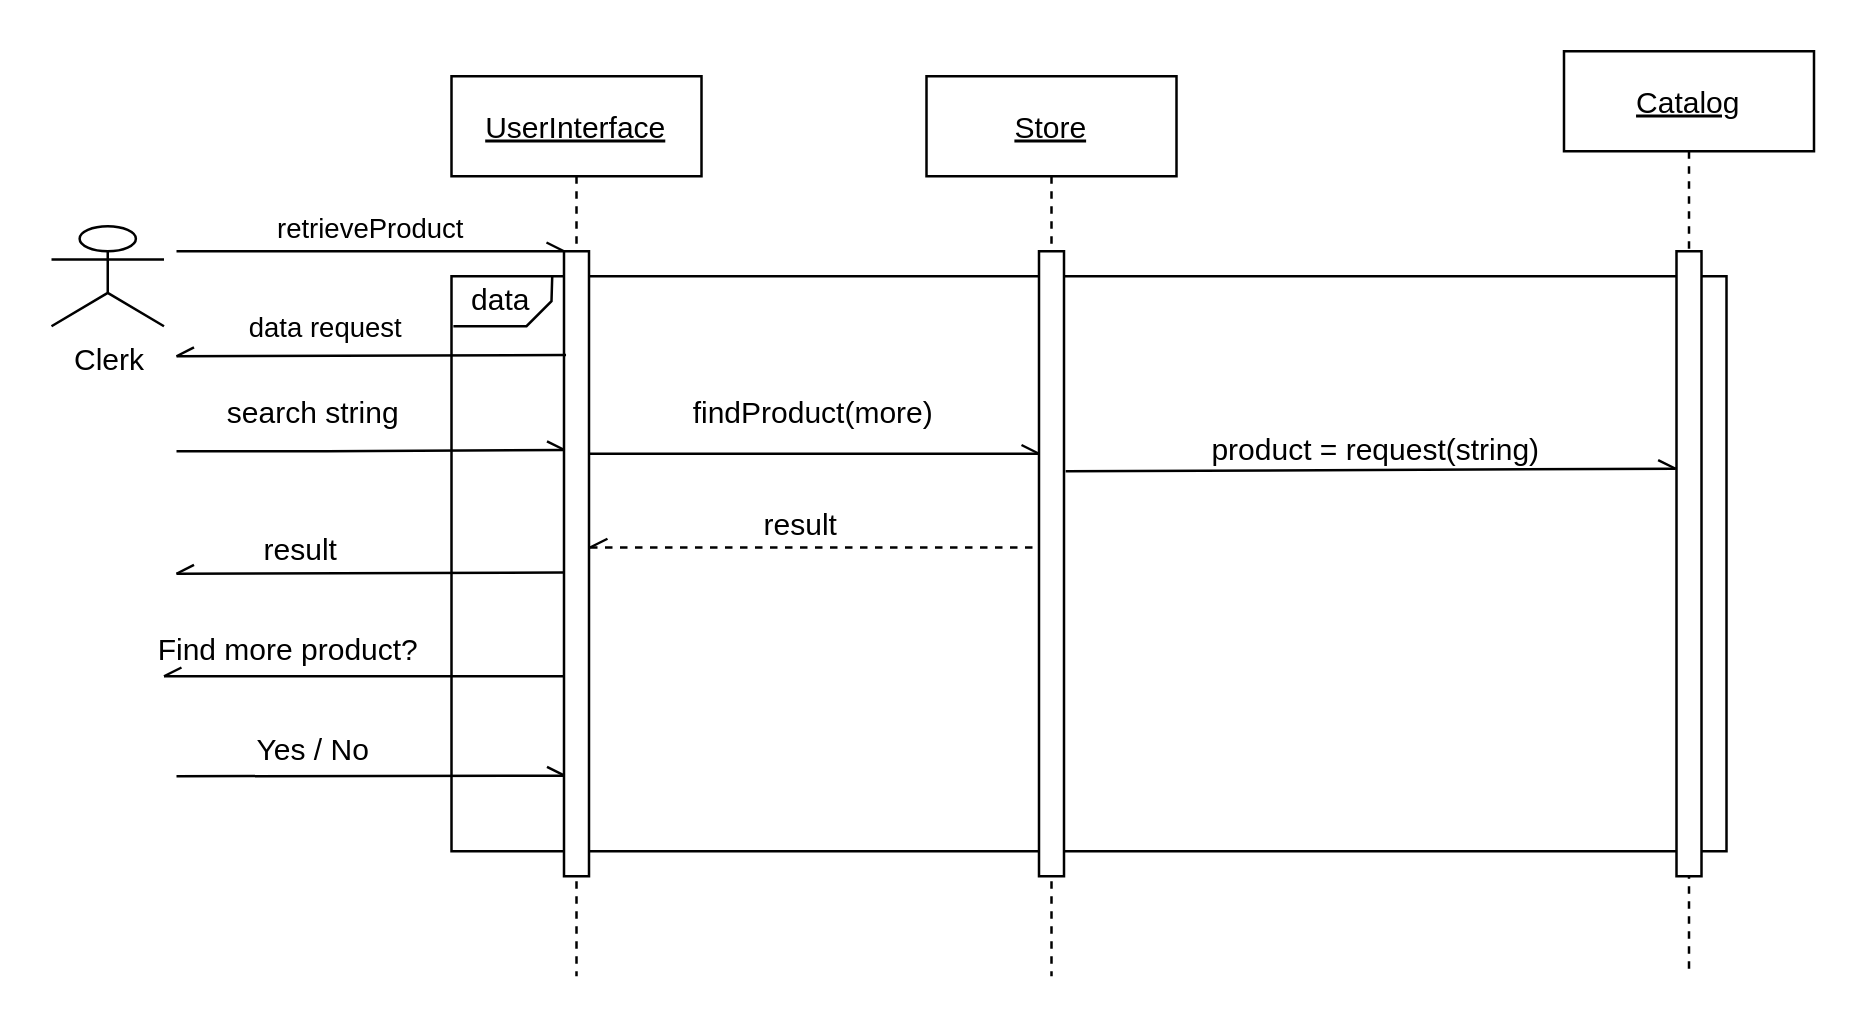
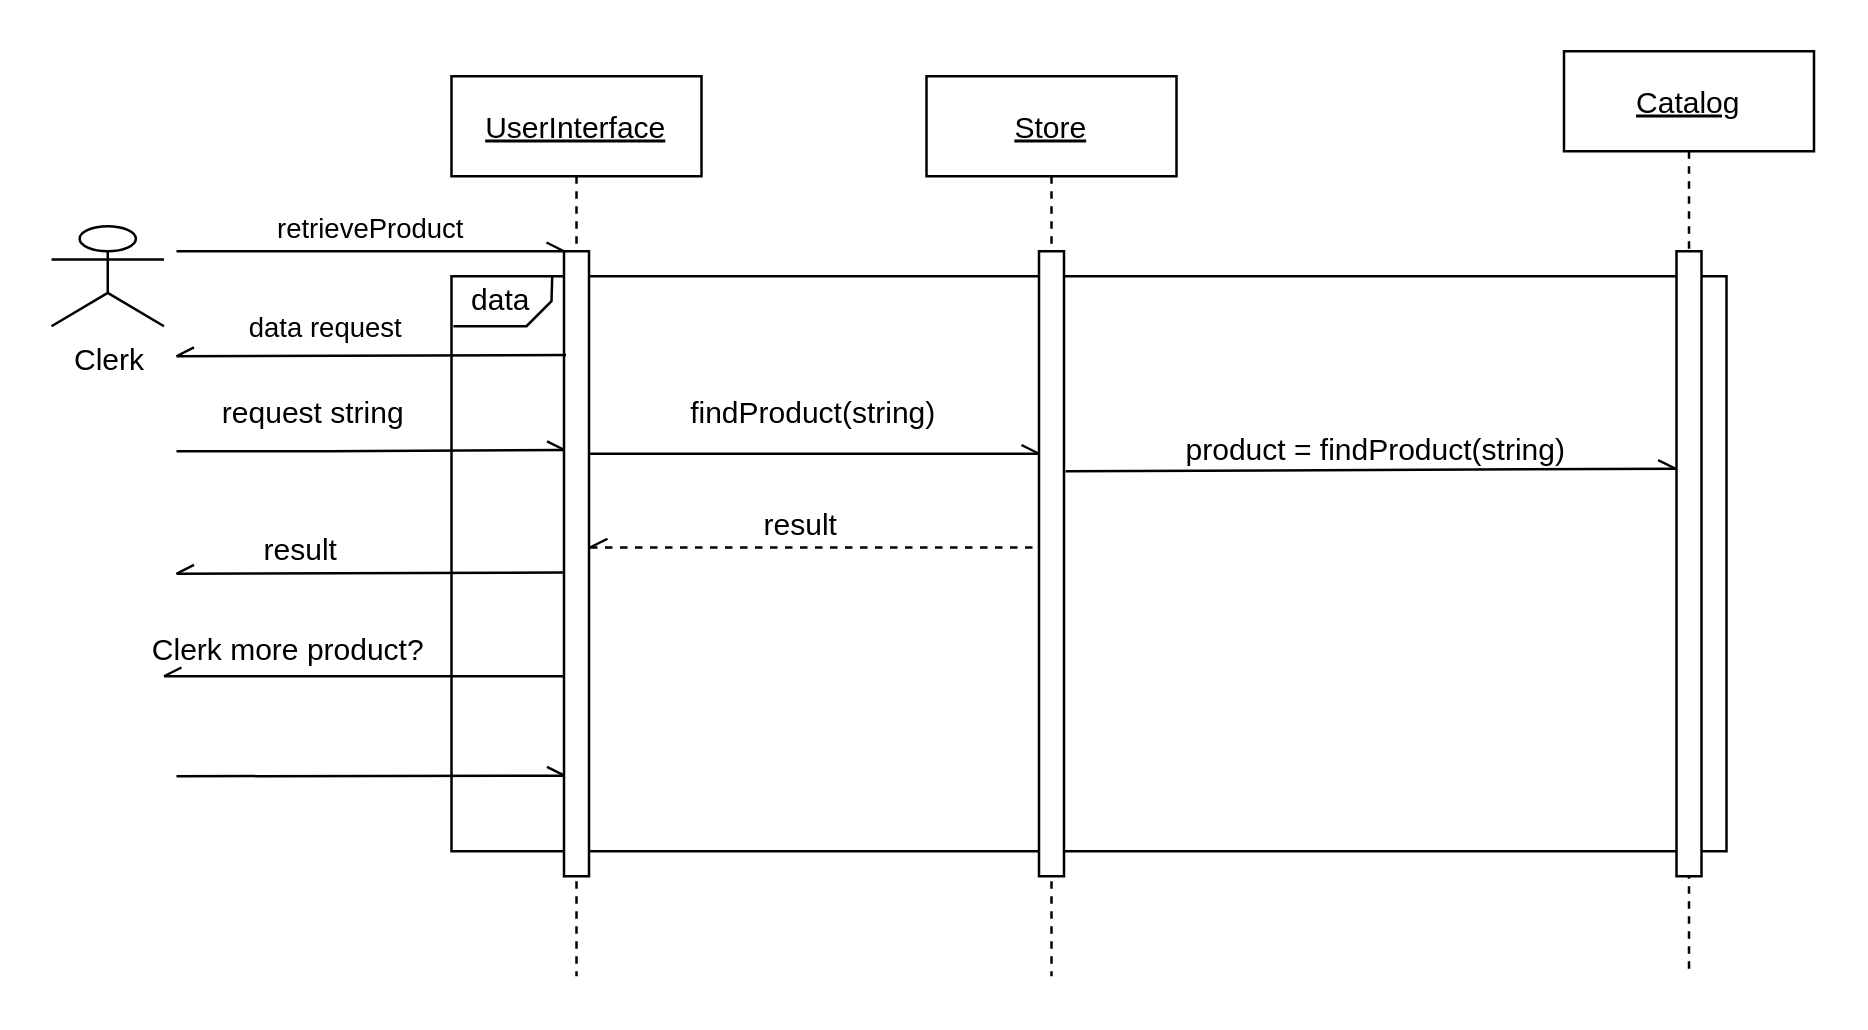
(314, 414) -> (314, 414)
(814, 414) -> (814, 414)
(1376, 451) -> (1376, 451)
(289, 651) -> (289, 651)
(314, 751) -> none
